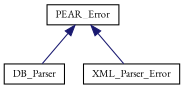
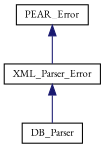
(55, 49) -> (52, 109)
